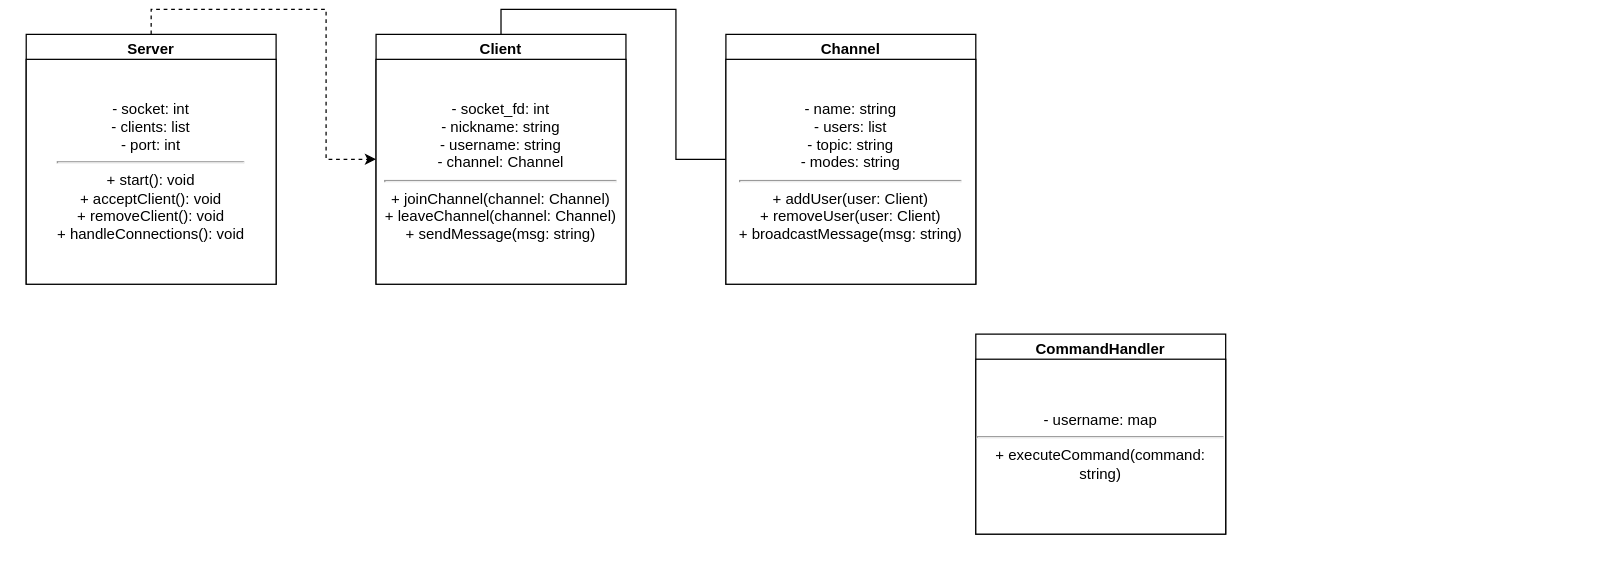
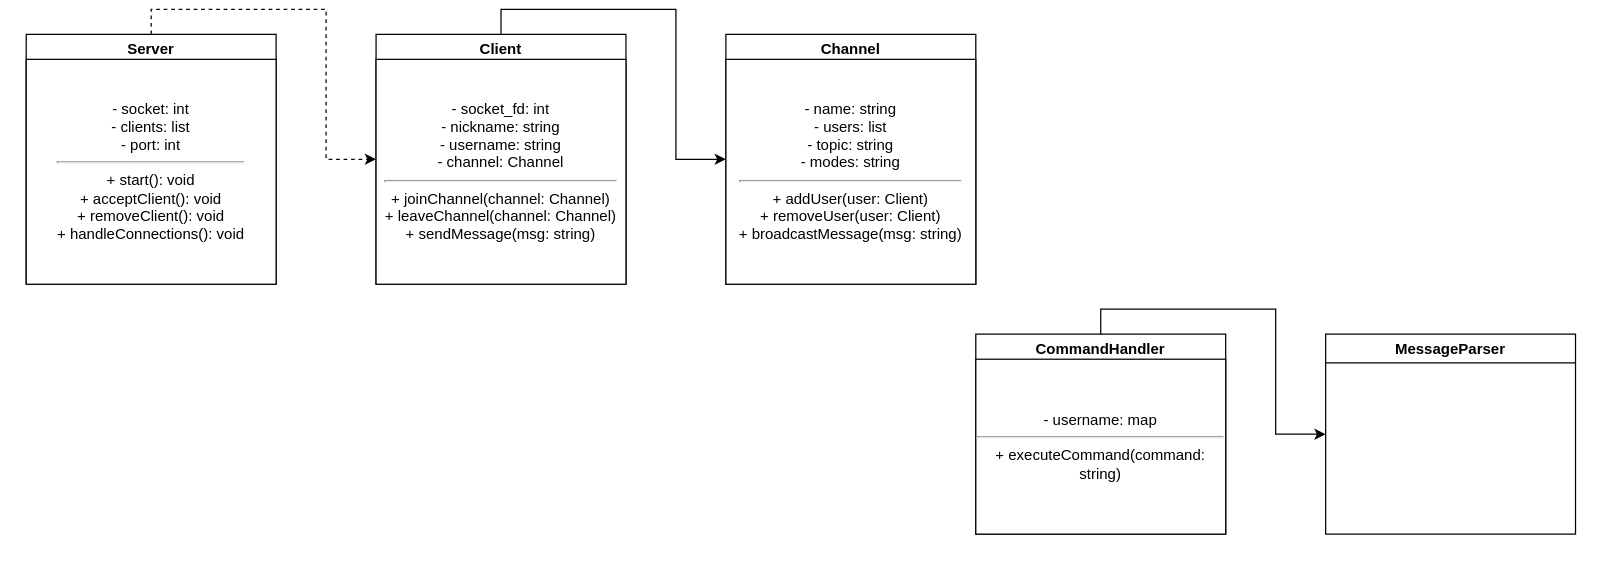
(718, 159) -> (716, 159)
none -> (1259, 309)
none -> (1451, 434)
